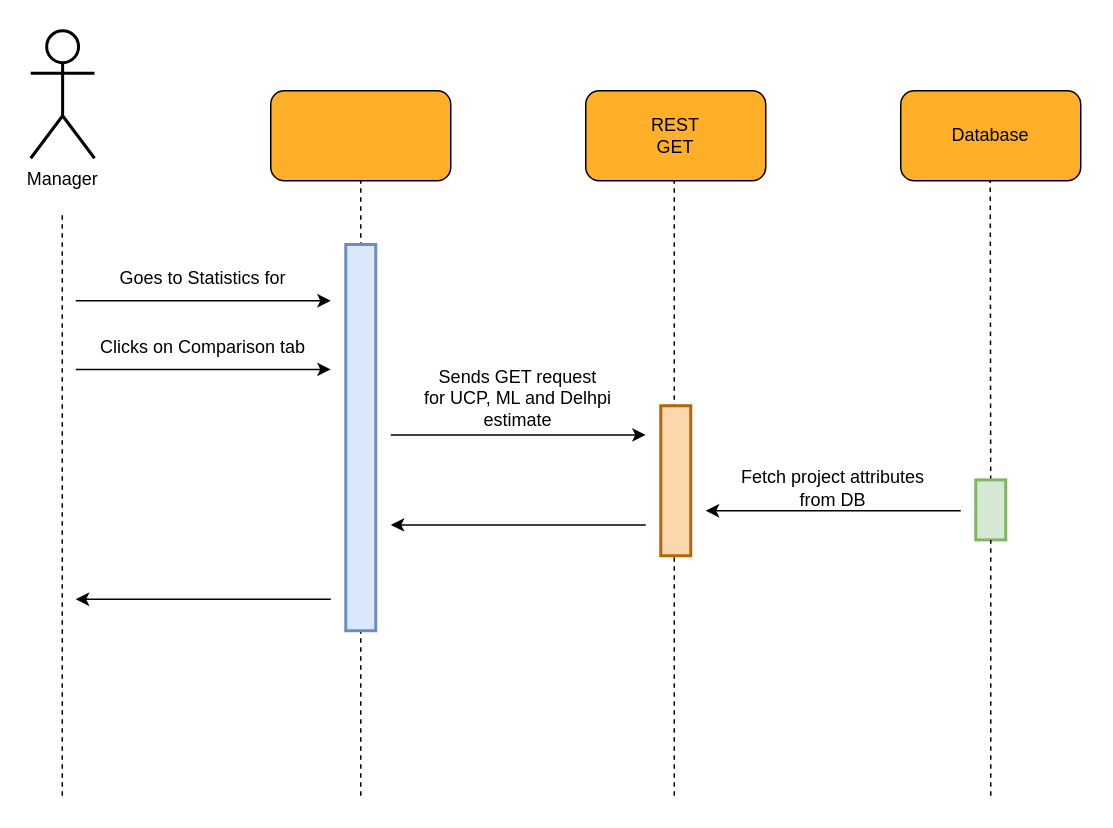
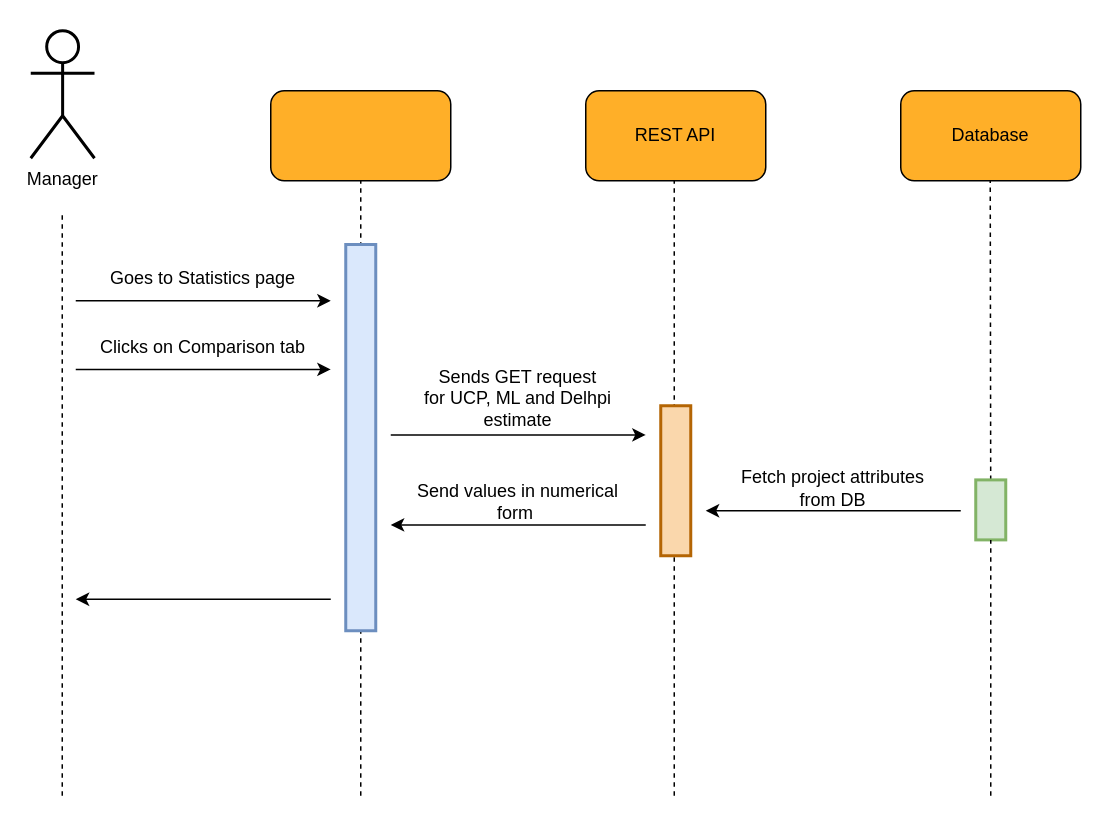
(676, 136) -> (676, 136)
(203, 278) -> (203, 278)
none -> (518, 502)
